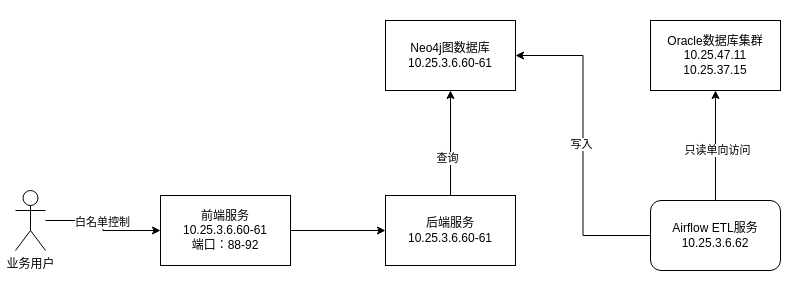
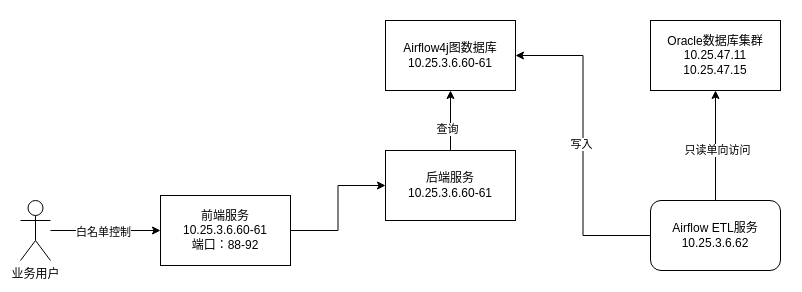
(451, 56) -> (451, 56)
(716, 56) -> (716, 56)
(31, 221) -> (36, 231)
(451, 231) -> (451, 186)
